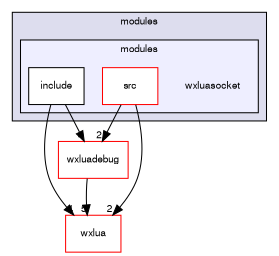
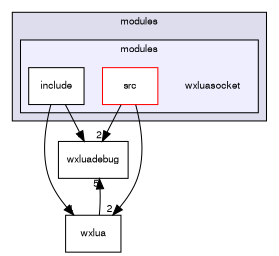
(93, 160) -> (93, 160)
(86, 192) -> (100, 202)
(93, 234) -> (93, 234)
